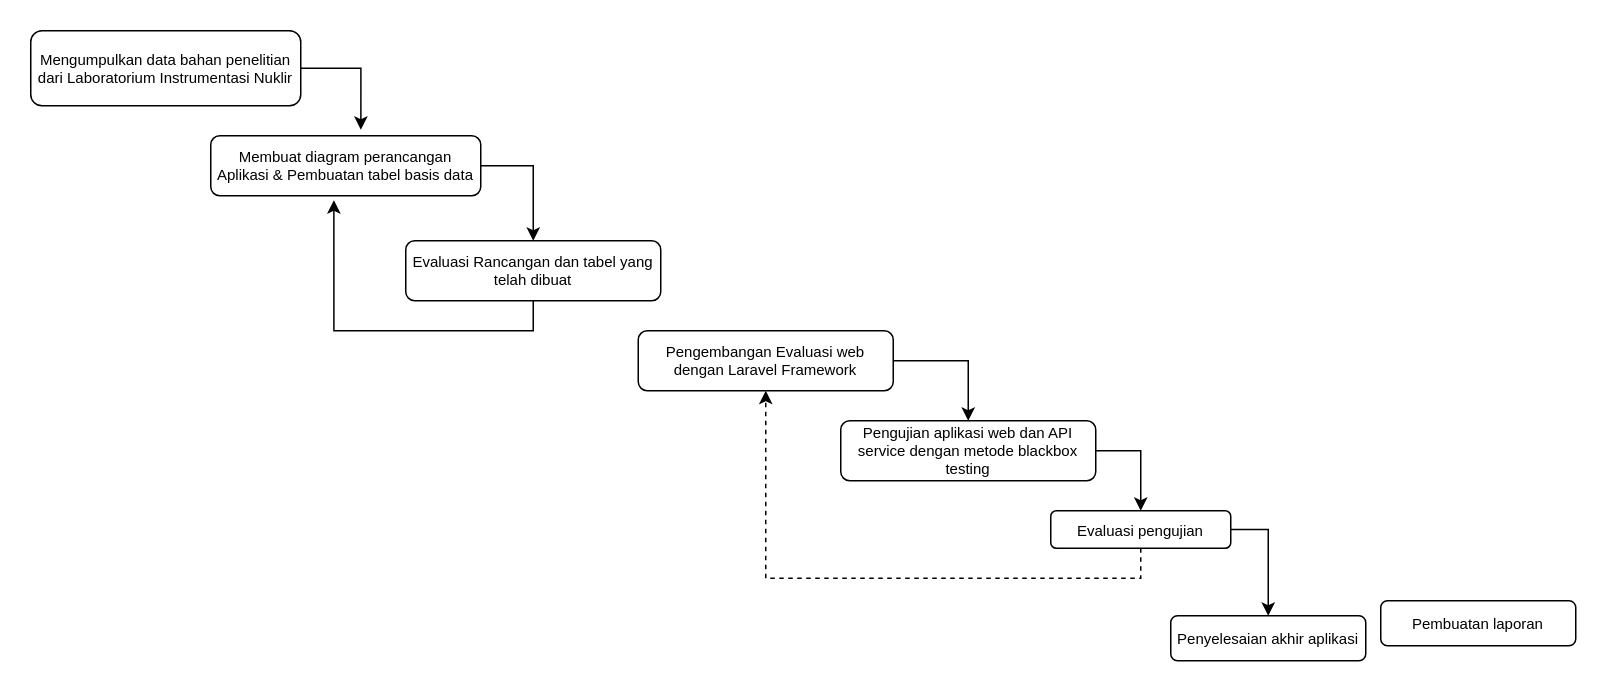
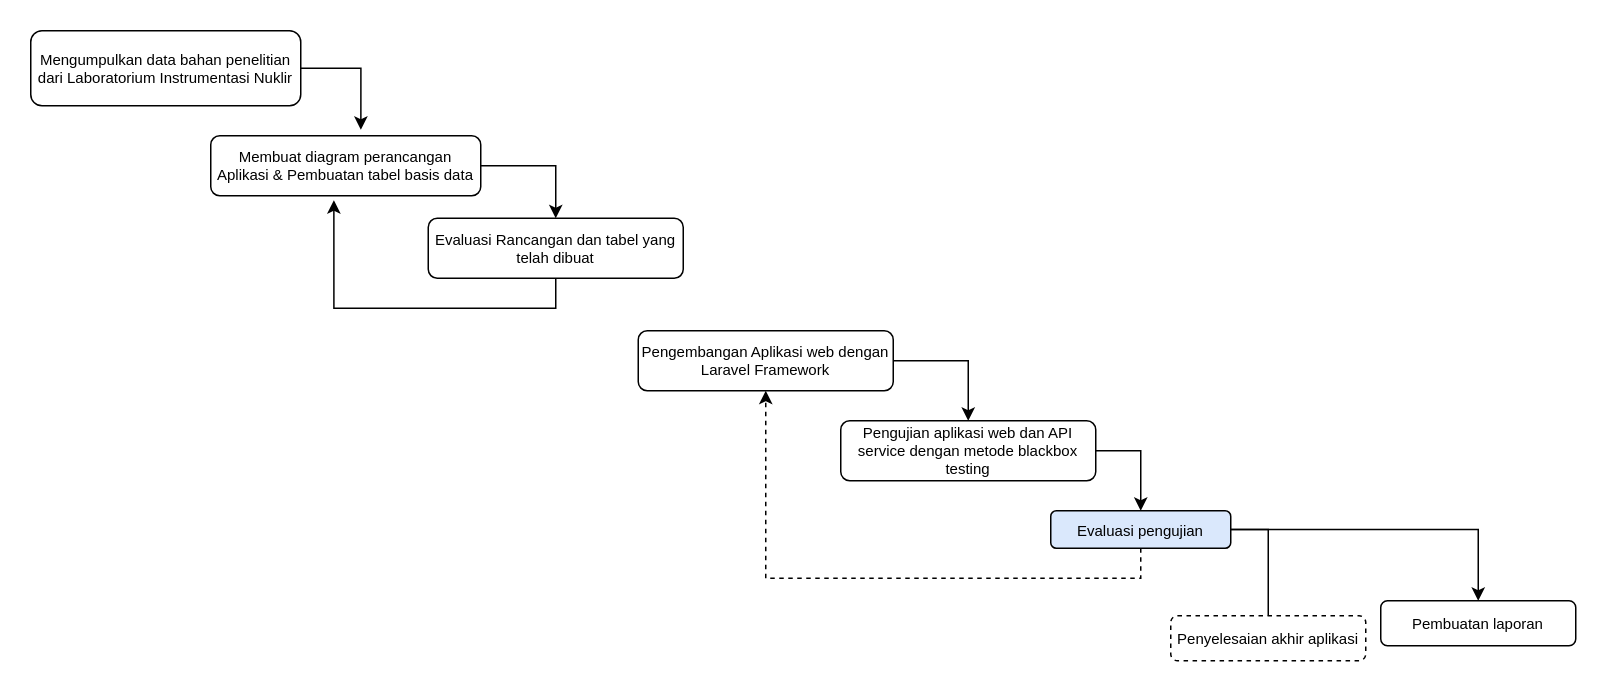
(533, 271) -> (556, 248)
(766, 361) -> (766, 361)
(1141, 530) -> (1141, 530)
none -> (1405, 530)
(1268, 604) -> (1268, 609)
(1268, 638) -> (1268, 638)
